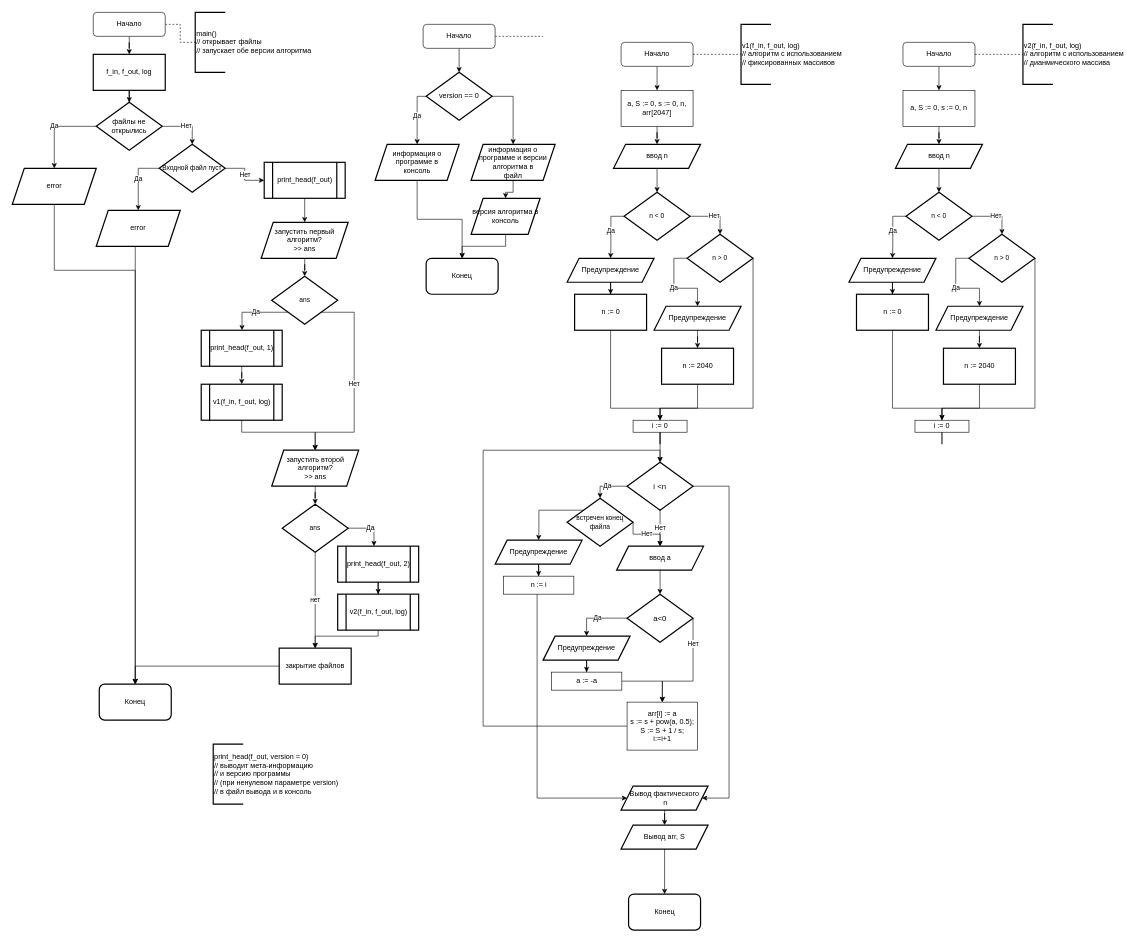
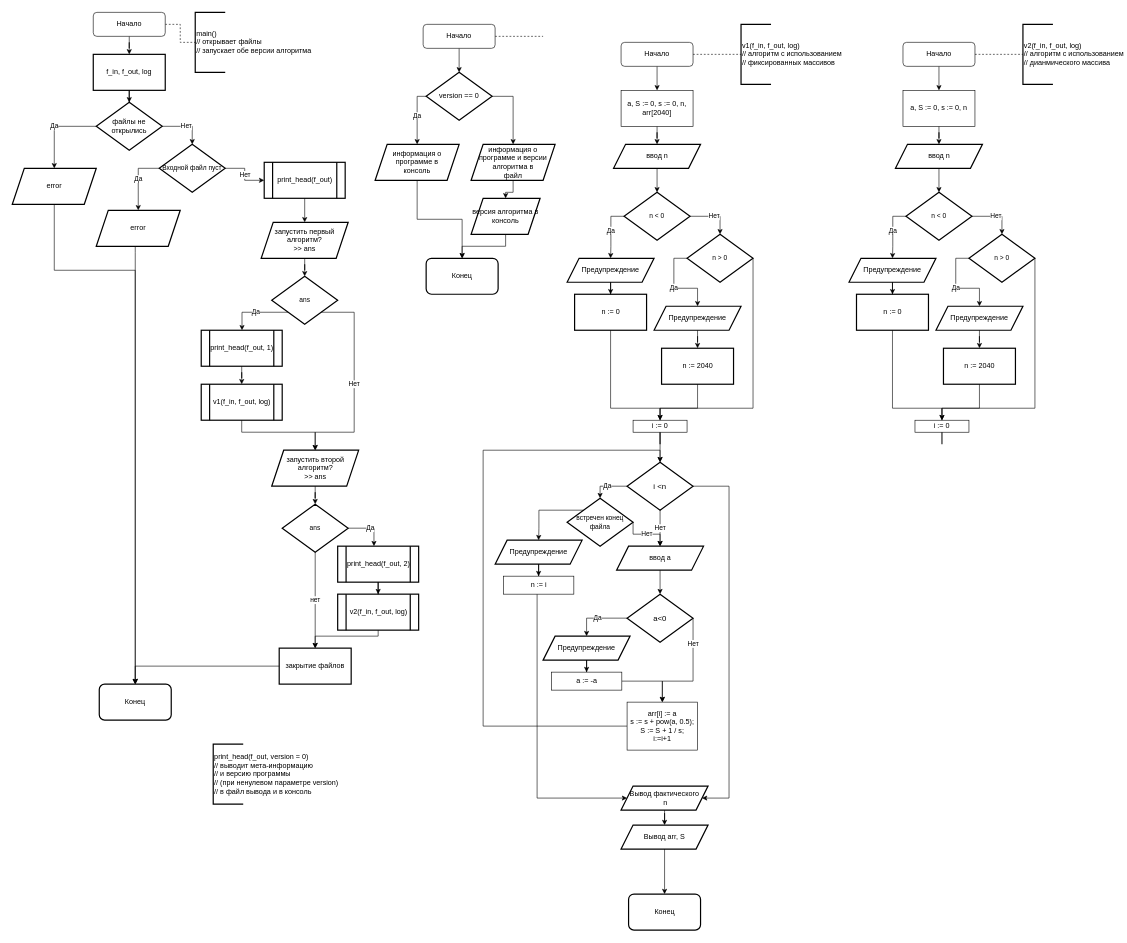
(657, 108) -> (657, 108)
